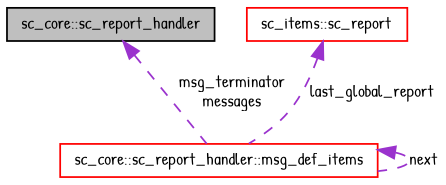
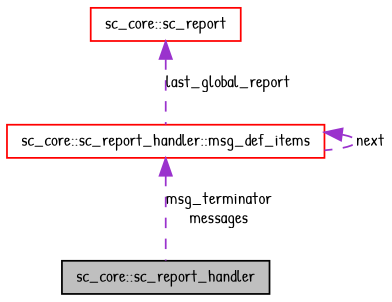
(327, 24) -> (166, 24)
(171, 99) -> (166, 218)
